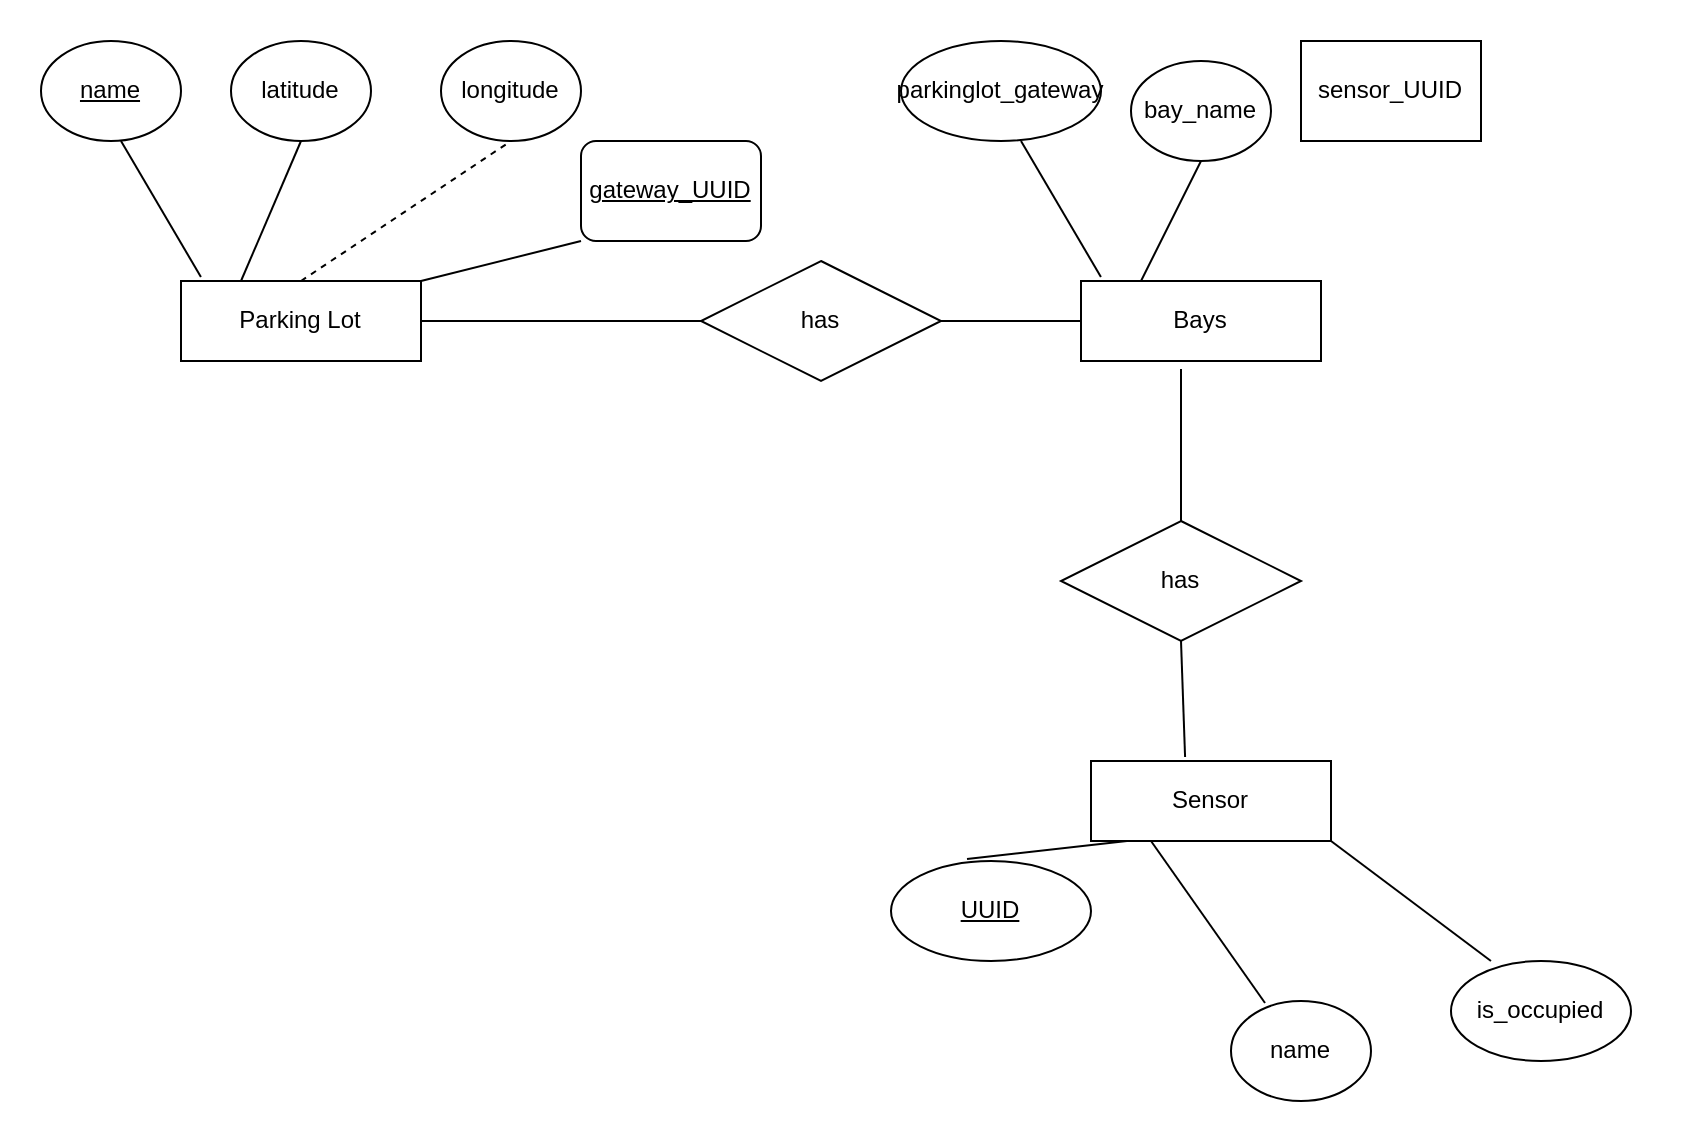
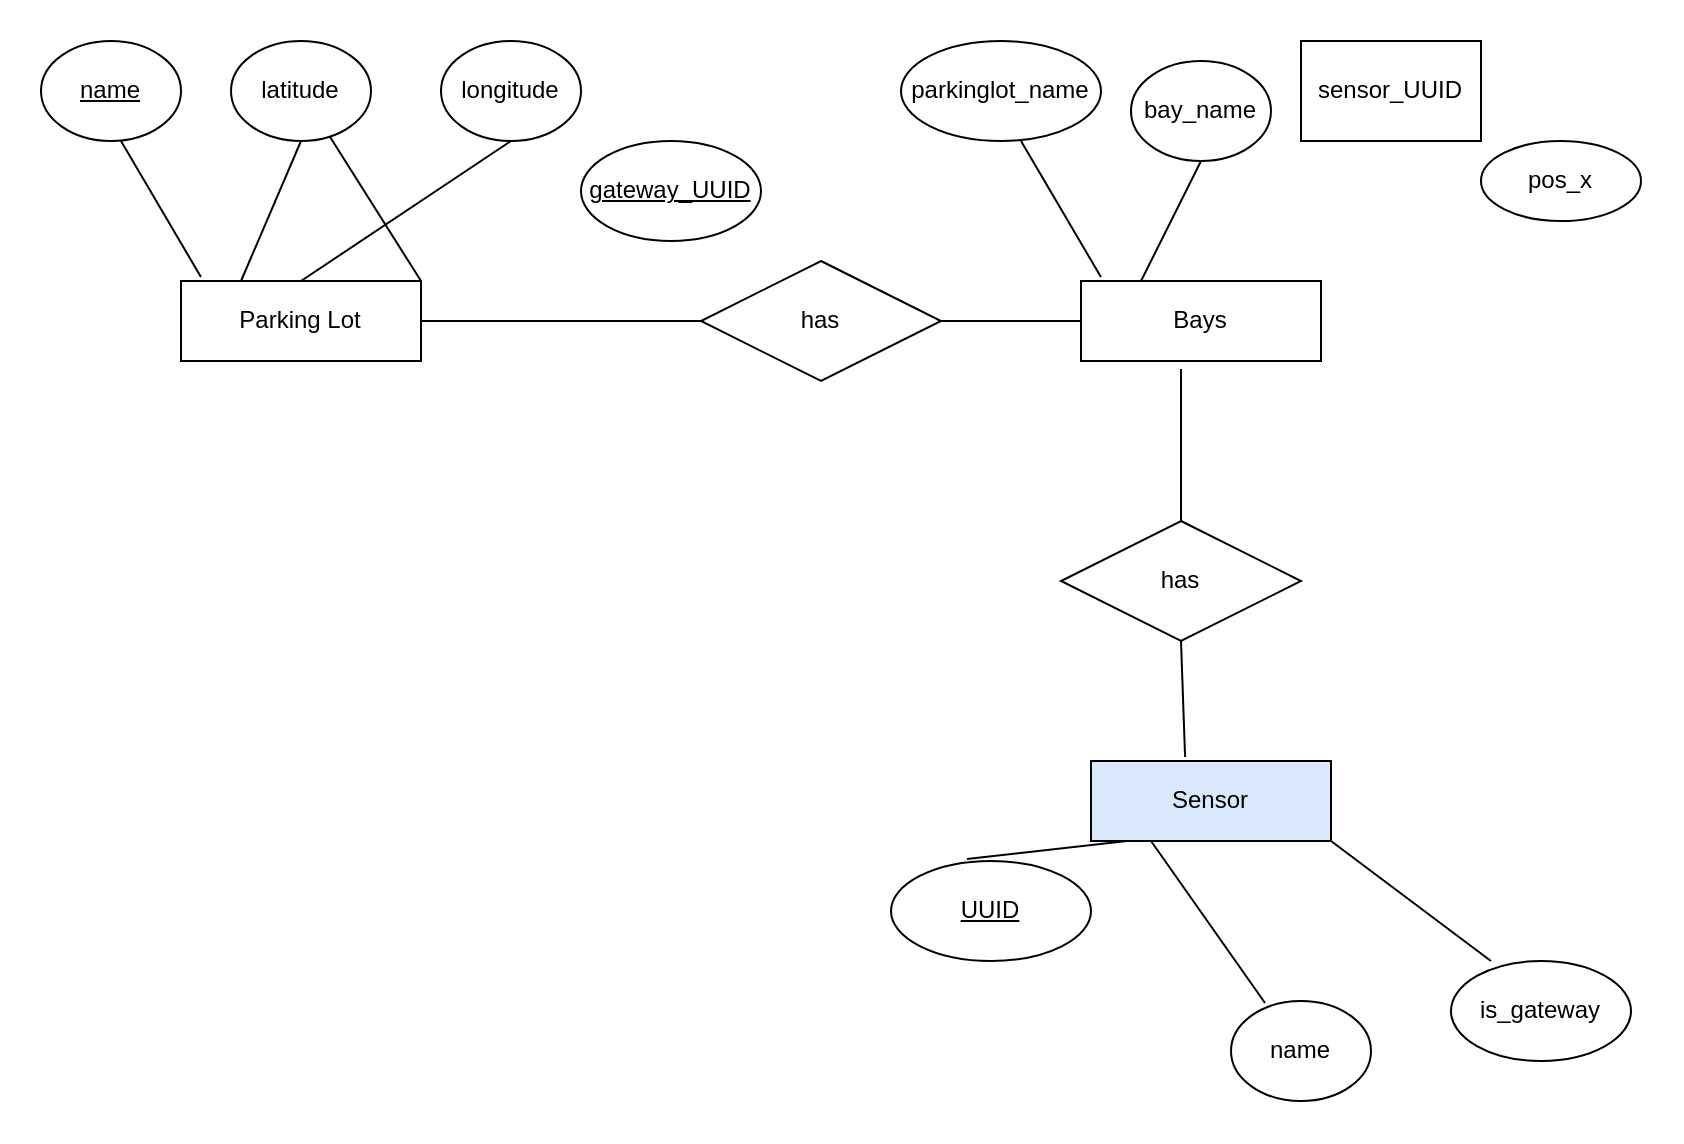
(1001, 91) -> (1001, 91)
none -> (1561, 181)
(671, 191) -> (671, 191)
(407, 210) -> (407, 210)
(501, 261) -> (375, 209)
(1211, 801) -> (1211, 801)
(1541, 1011) -> (1541, 1011)
